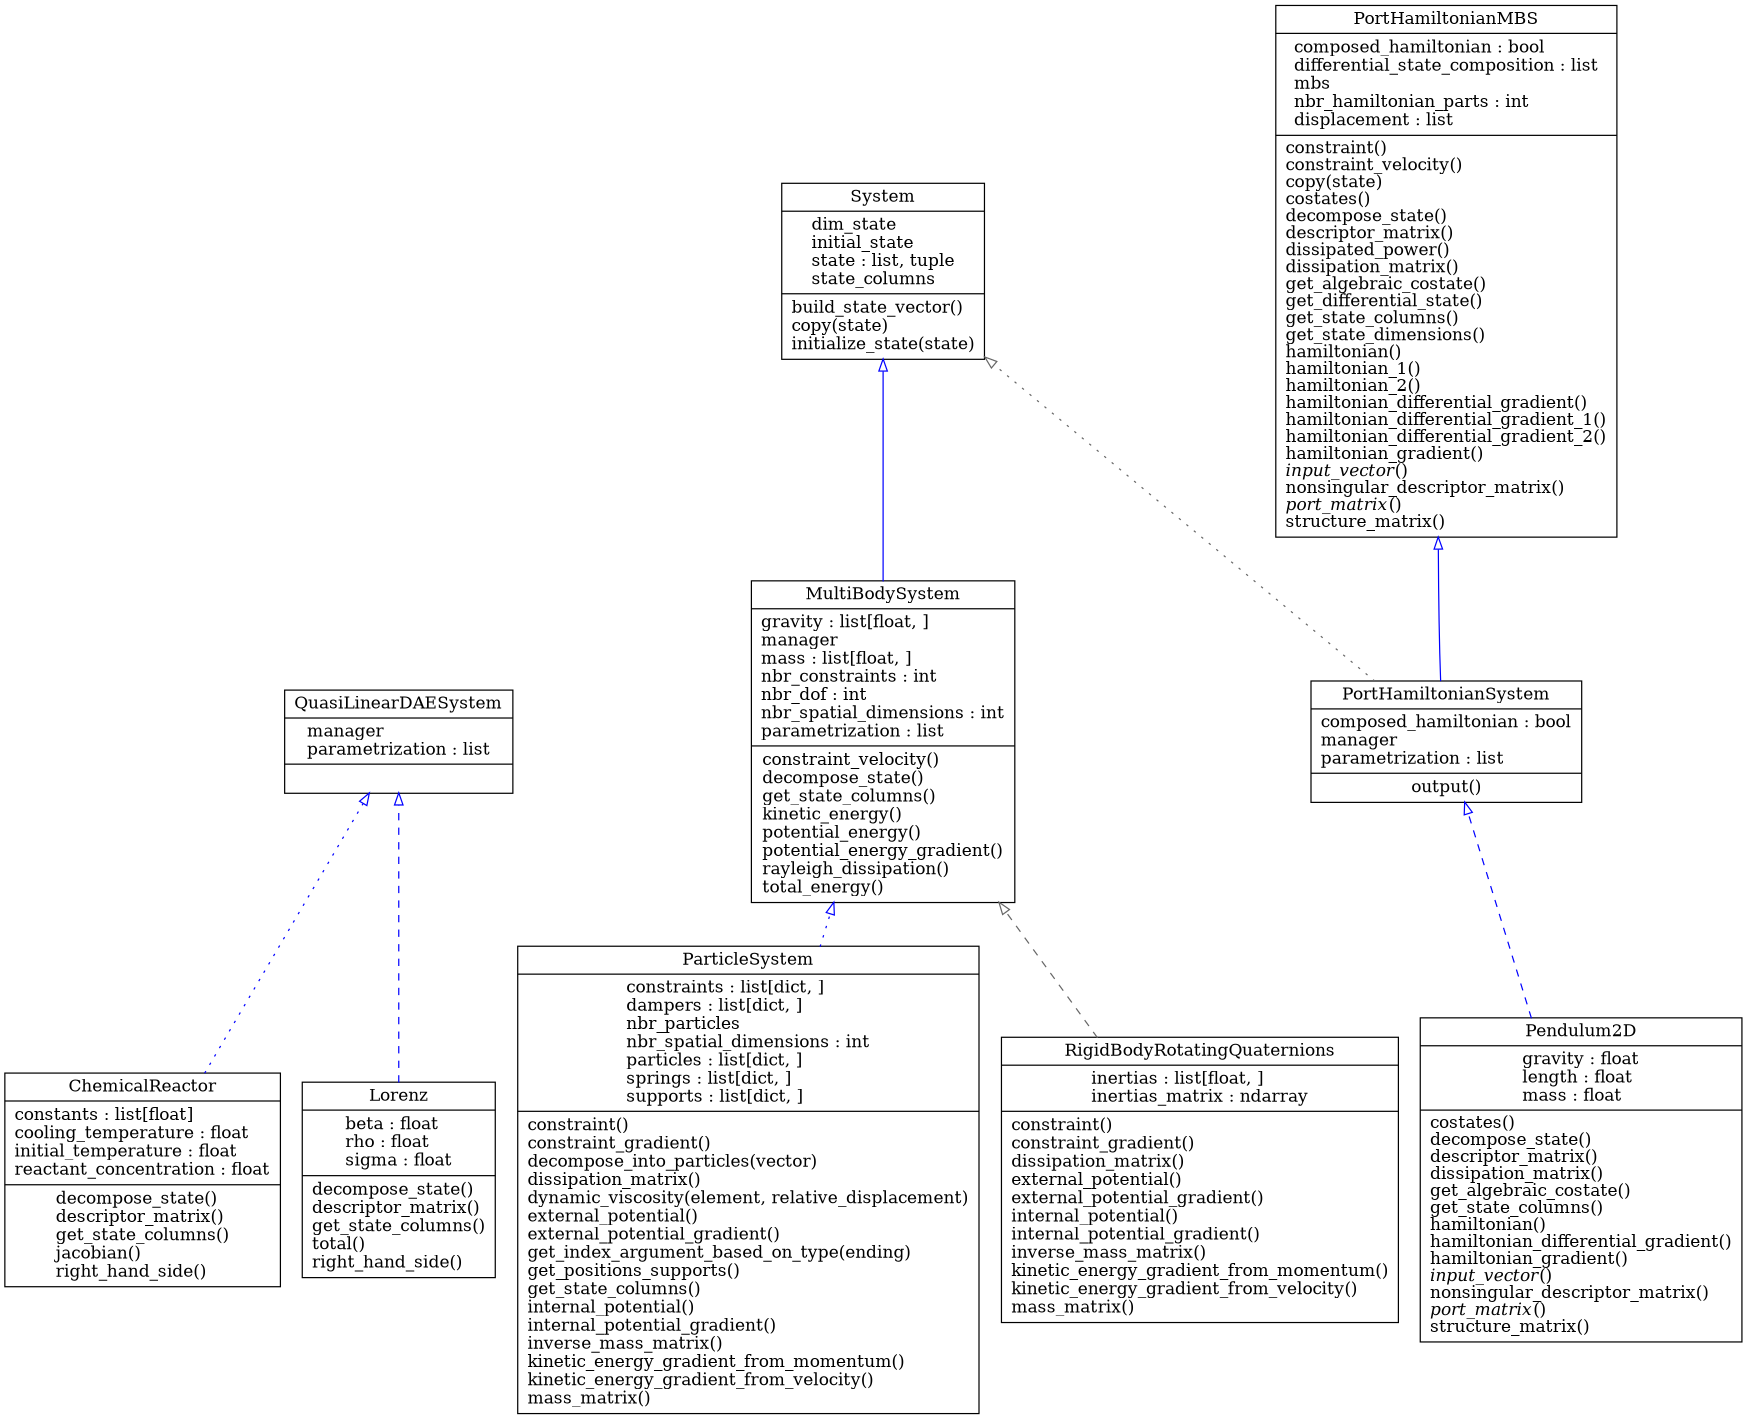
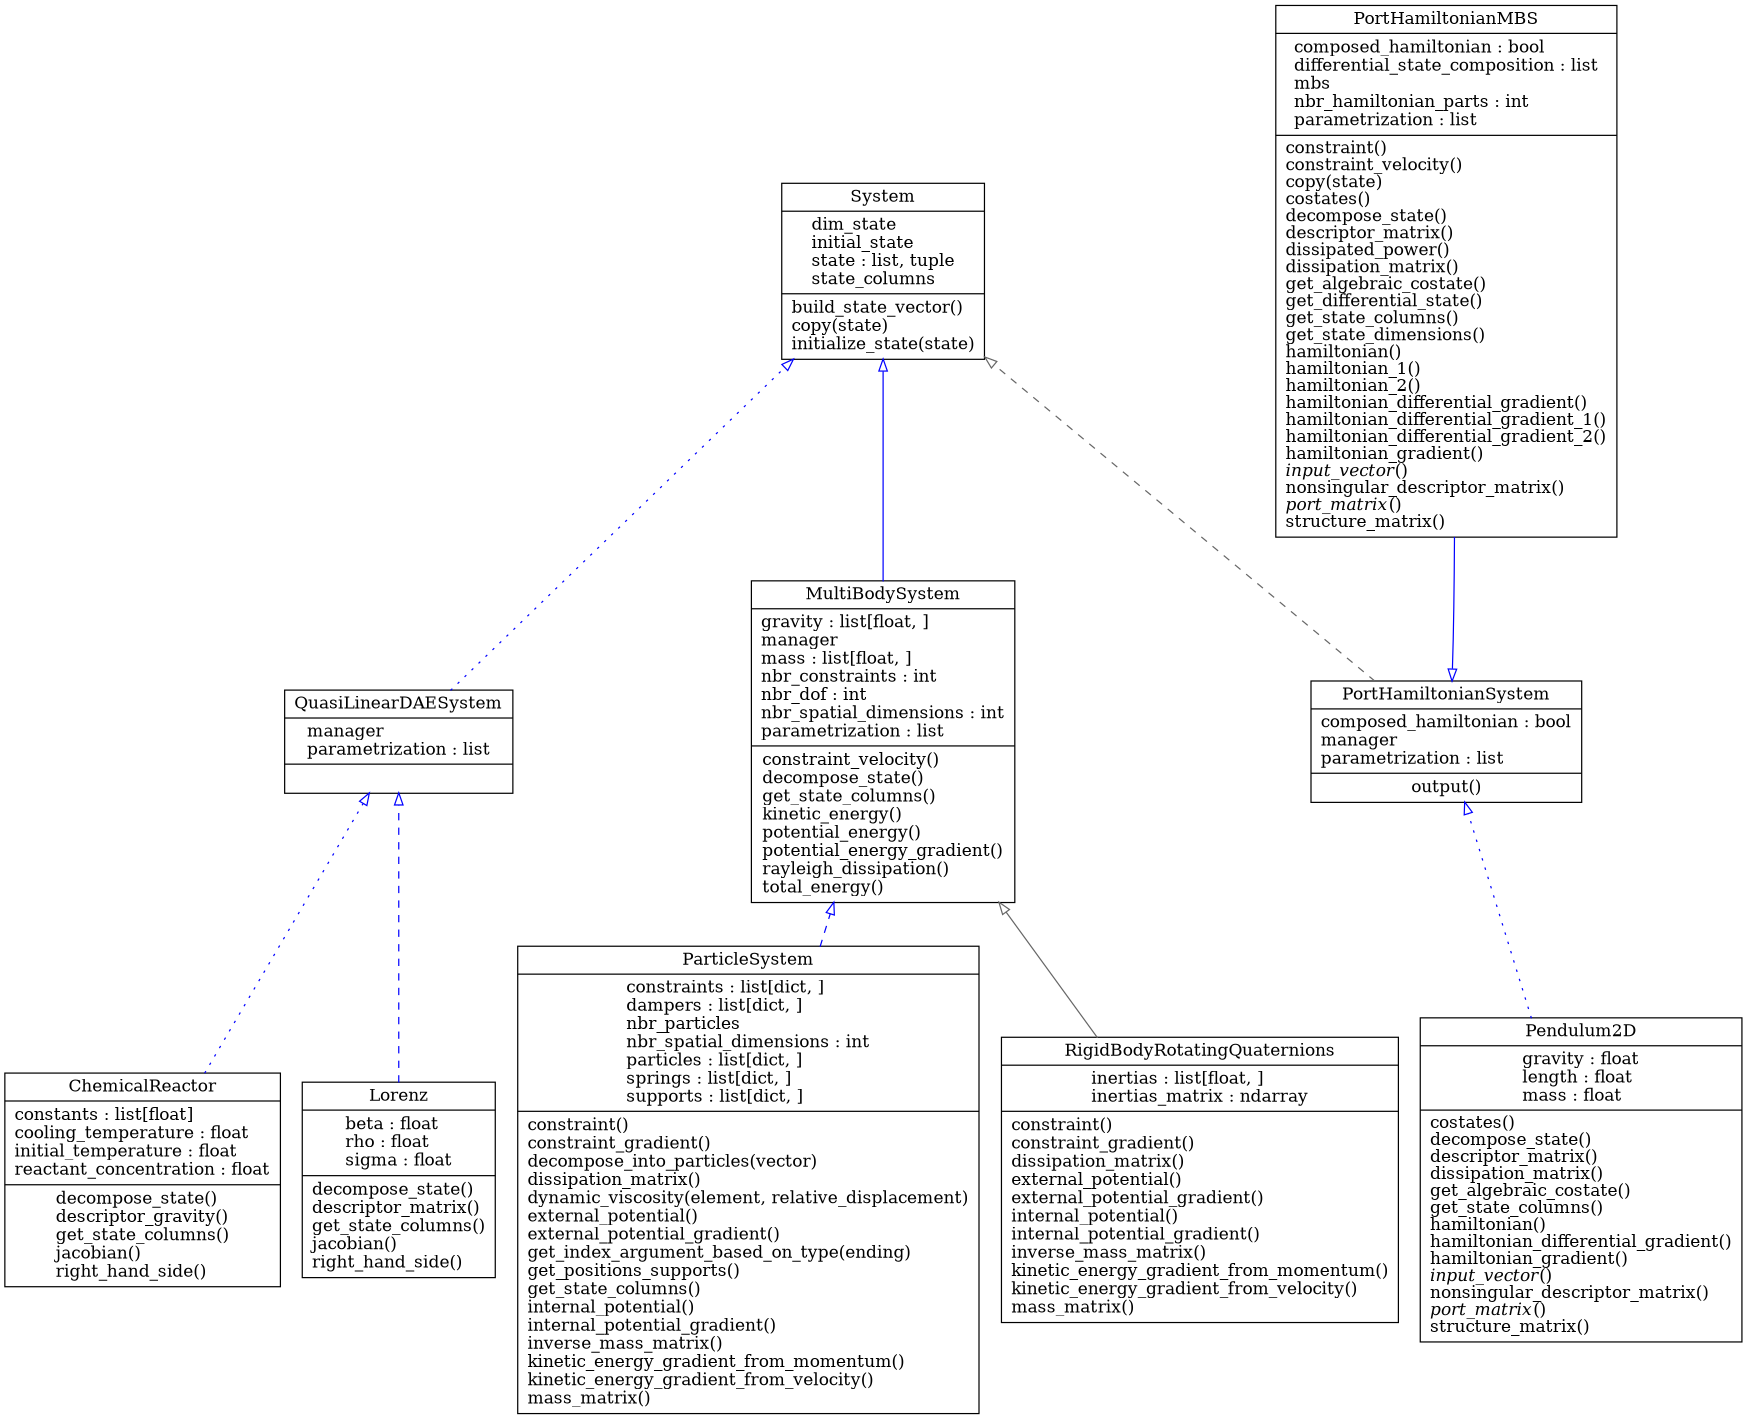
(1374, 120) -> (1386, 120)
(1185, 523) -> (1185, 523)
none -> (618, 529)
(1439, 615) -> (1454, 603)
(1500, 916) -> (1500, 916)
(825, 930) -> (825, 930)
(1052, 975) -> (1052, 975)
(140, 1217) -> (142, 1217)
(339, 1244) -> (354, 1244)
